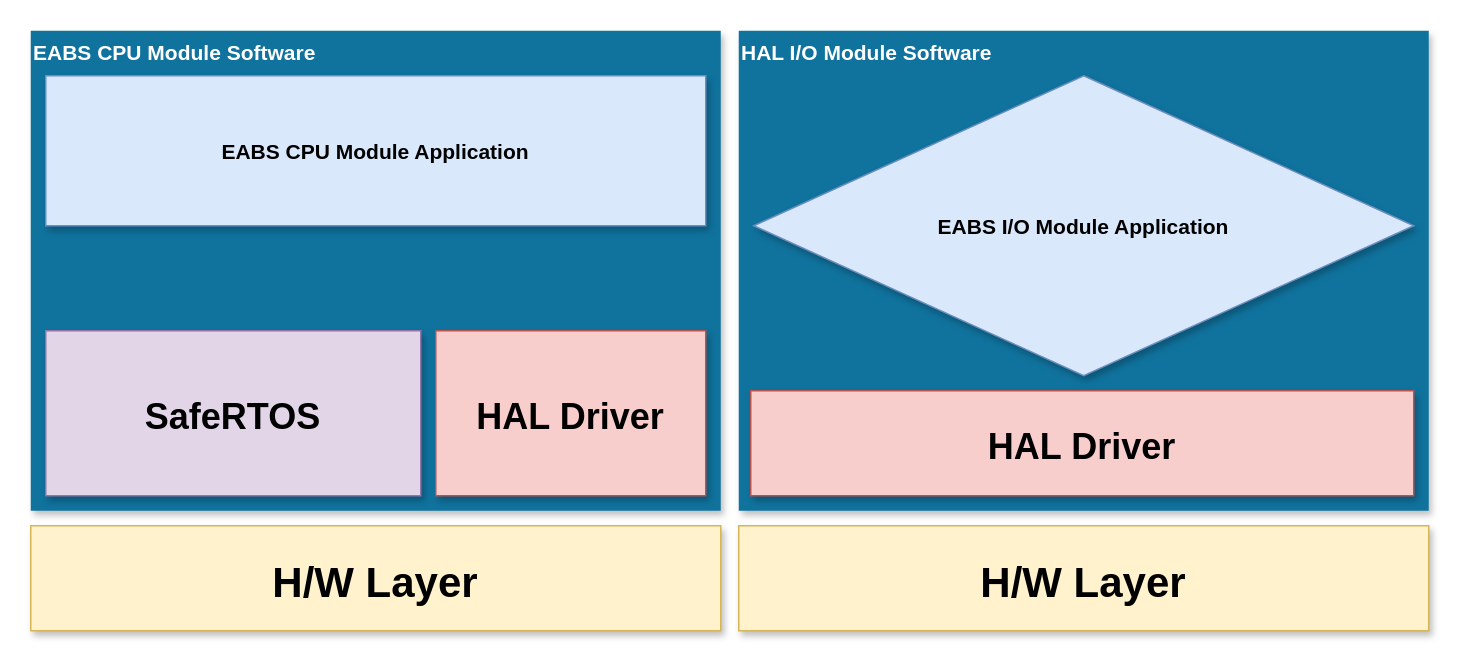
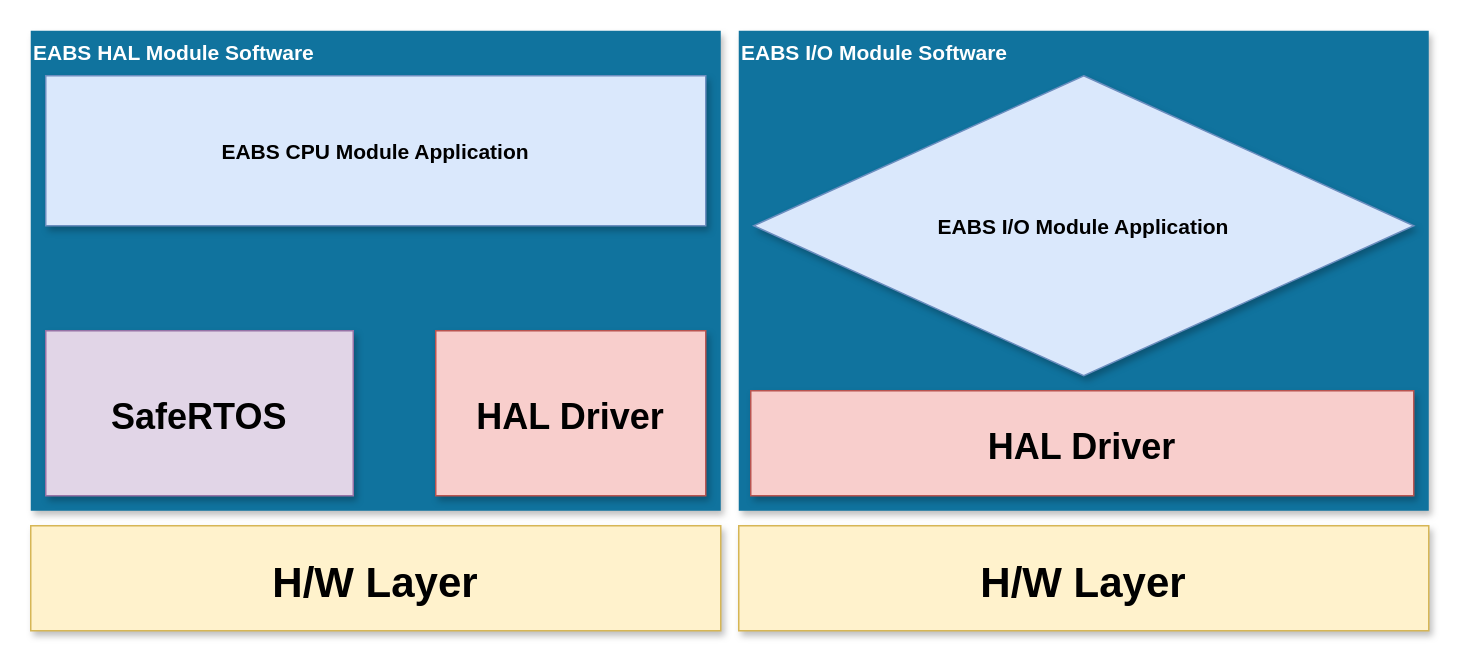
(163, 53) -> (163, 53)
(865, 53) -> (871, 53)
(233, 413) -> (200, 413)
